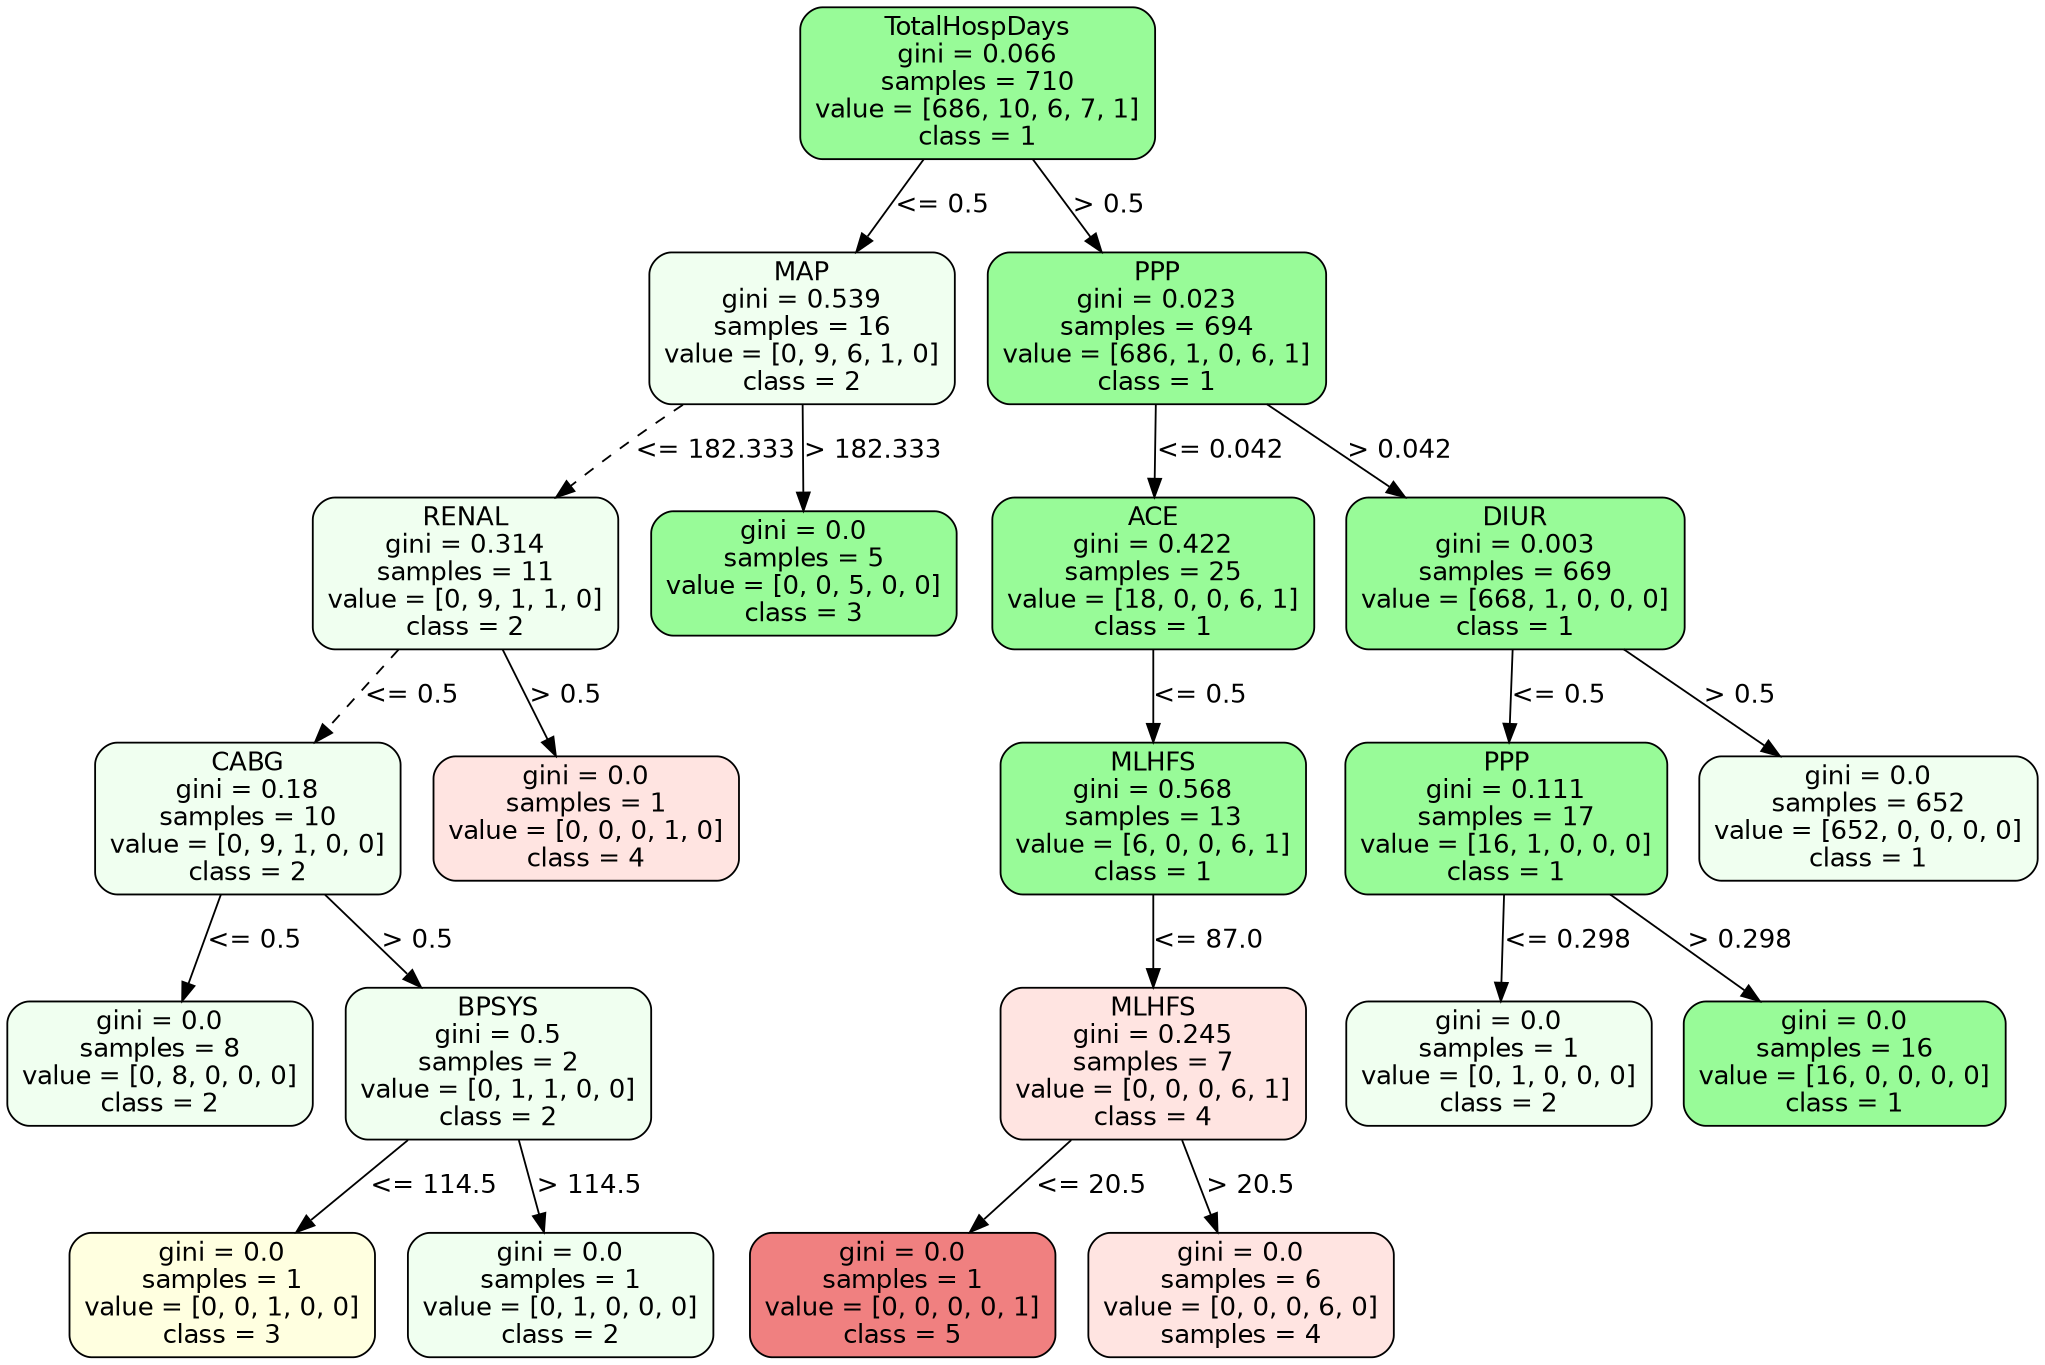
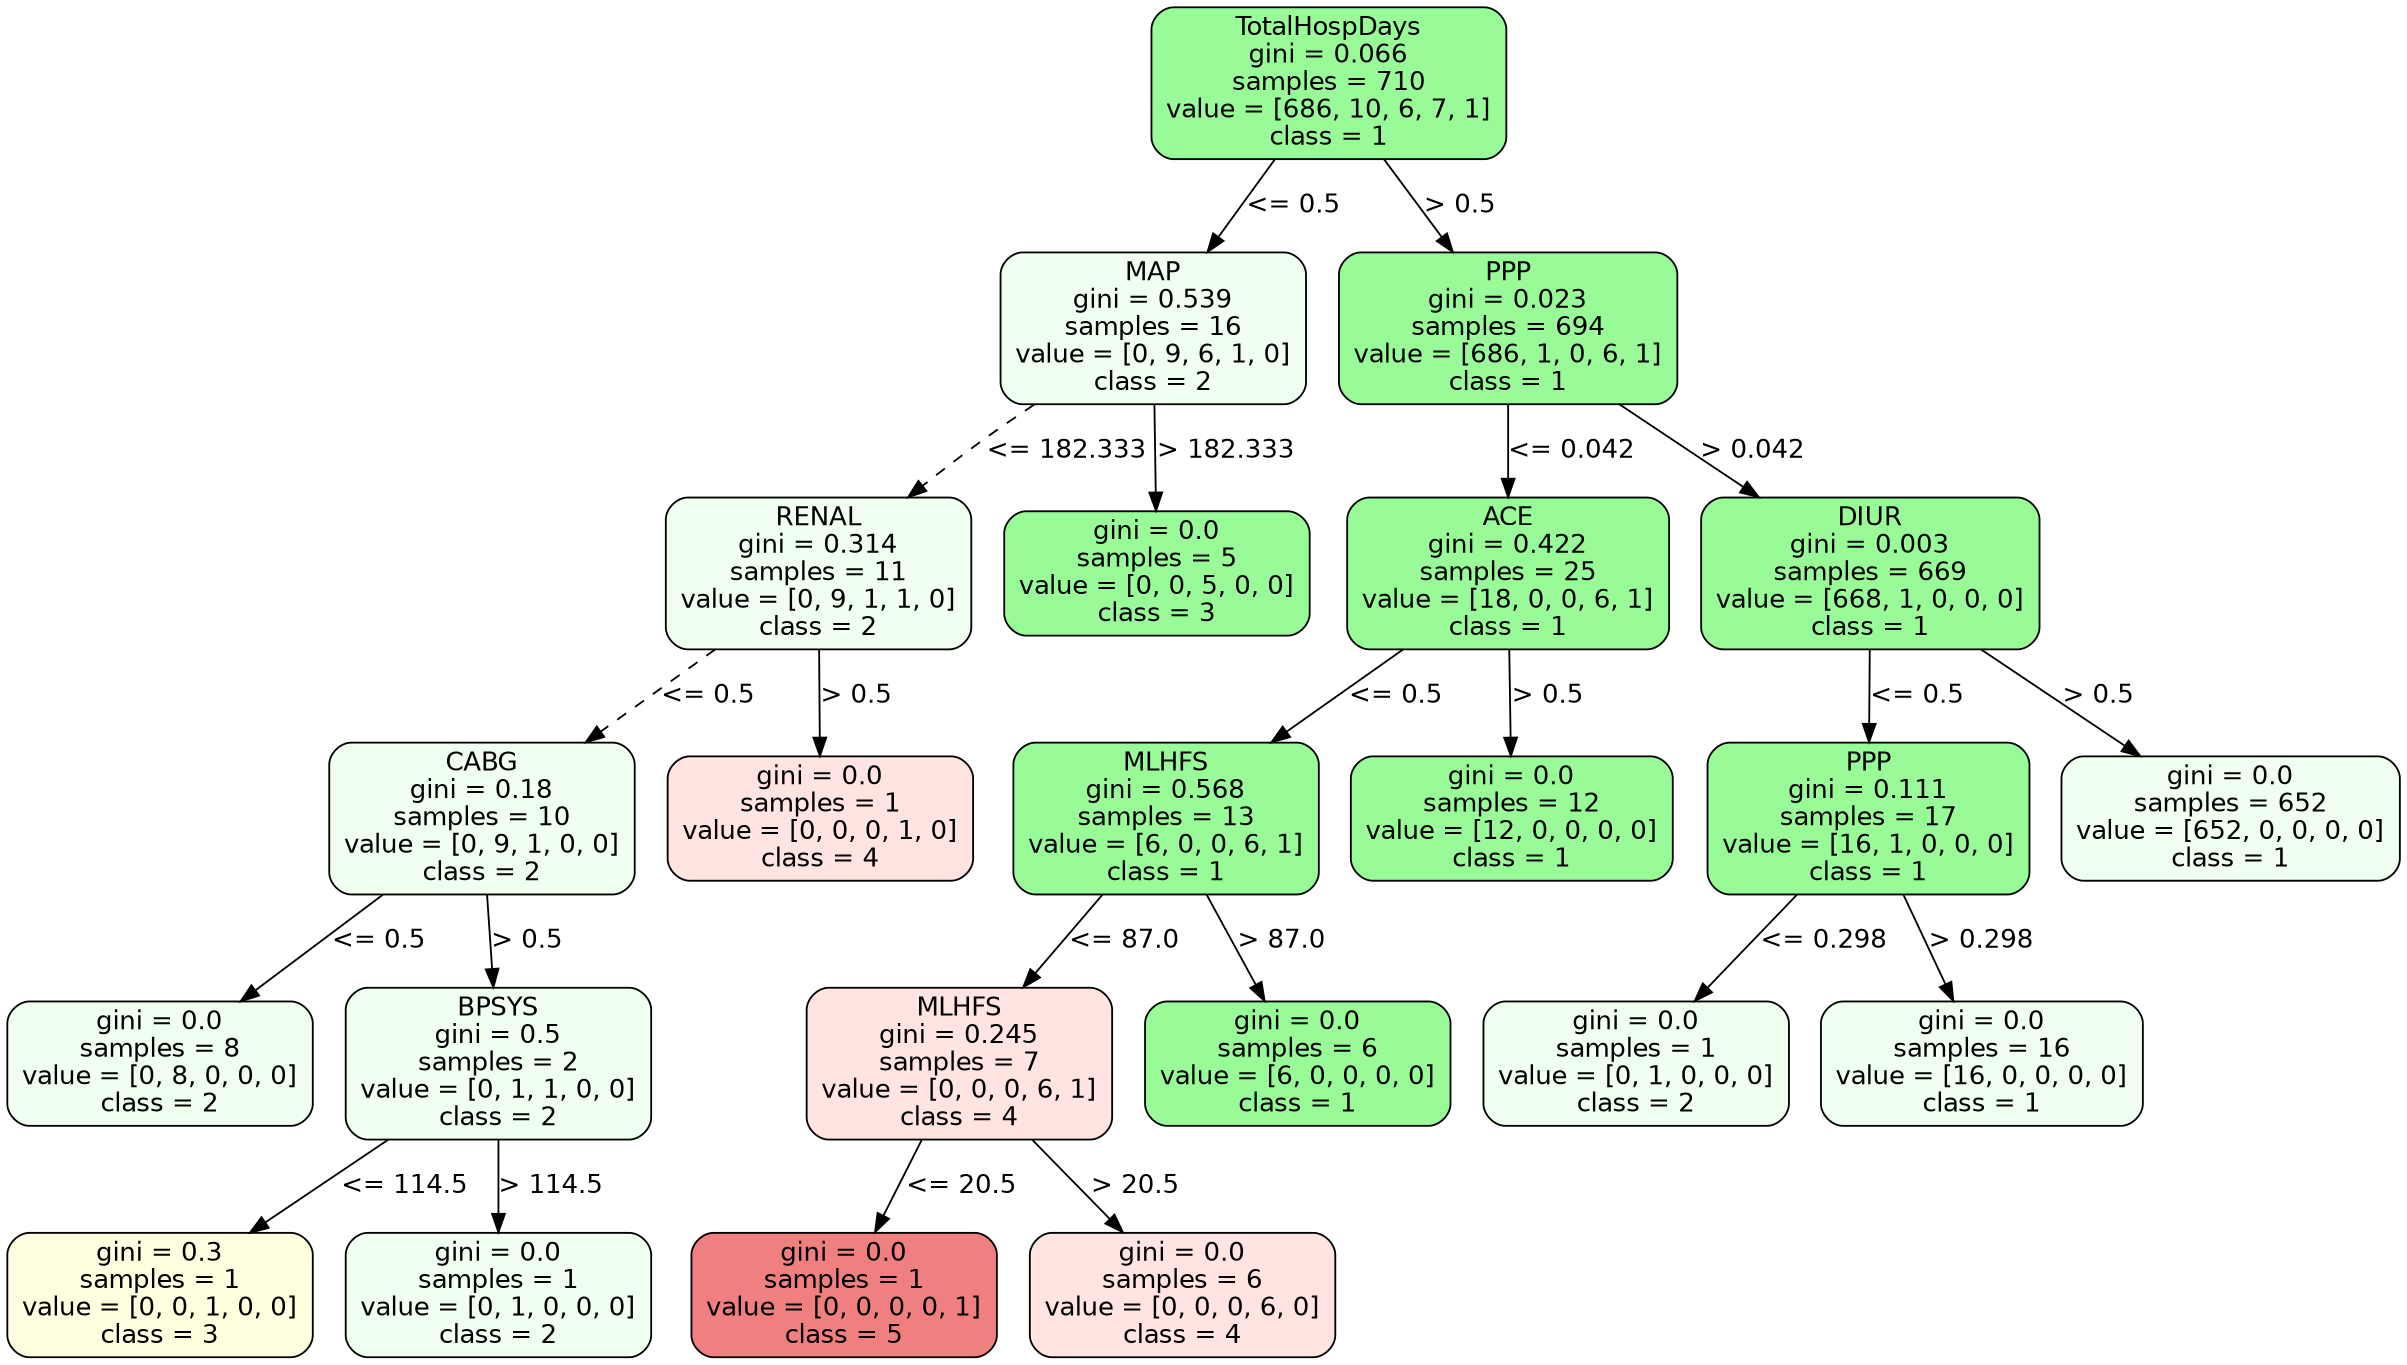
none -> (1512, 819)
none -> (1298, 1064)
(1845, 1064) -> (1982, 1064)
(222, 1295) -> (160, 1295)
(1241, 1295) -> (1183, 1295)
